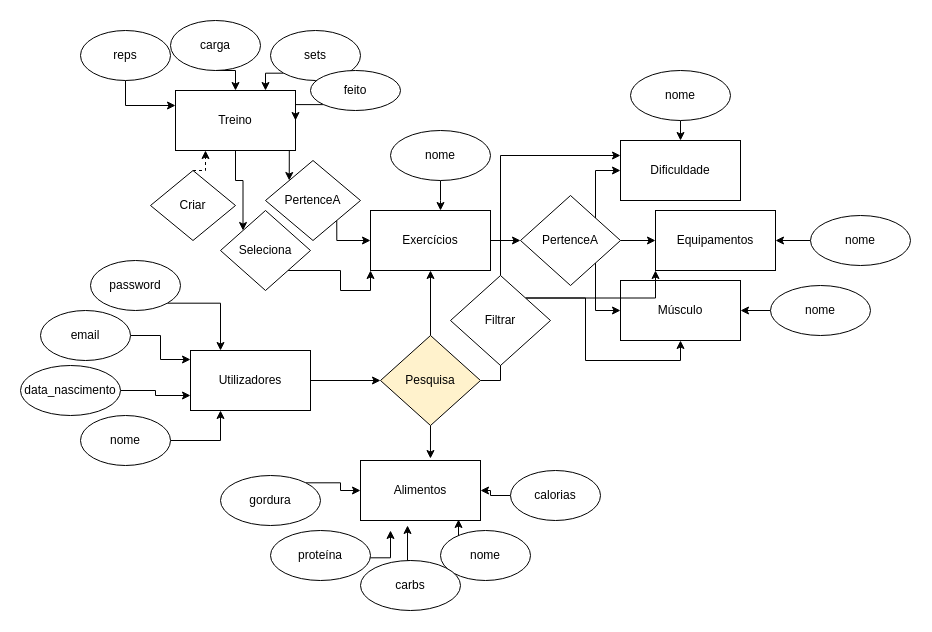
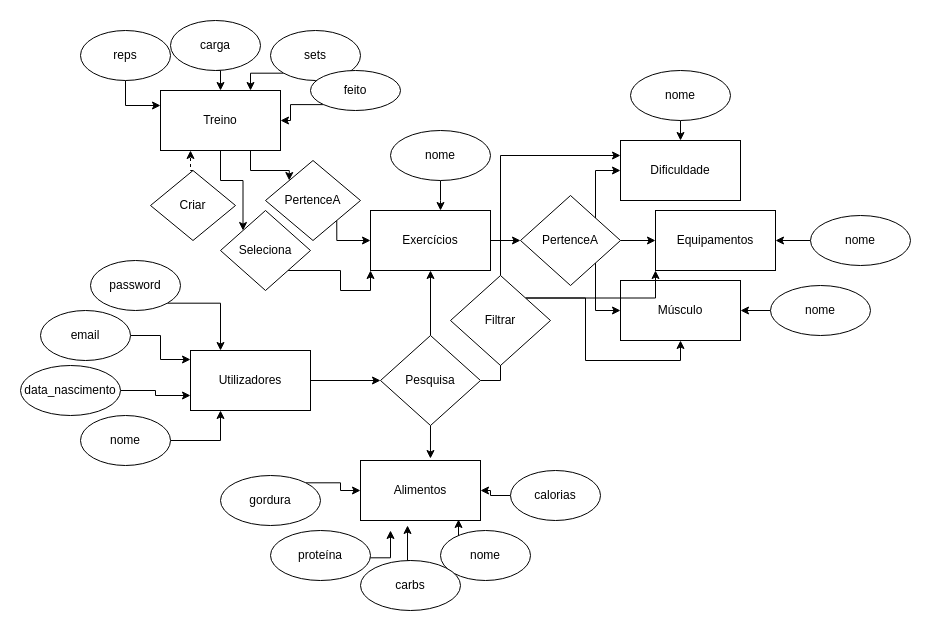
(236, 121) -> (221, 121)
(431, 381) -> (431, 381)
